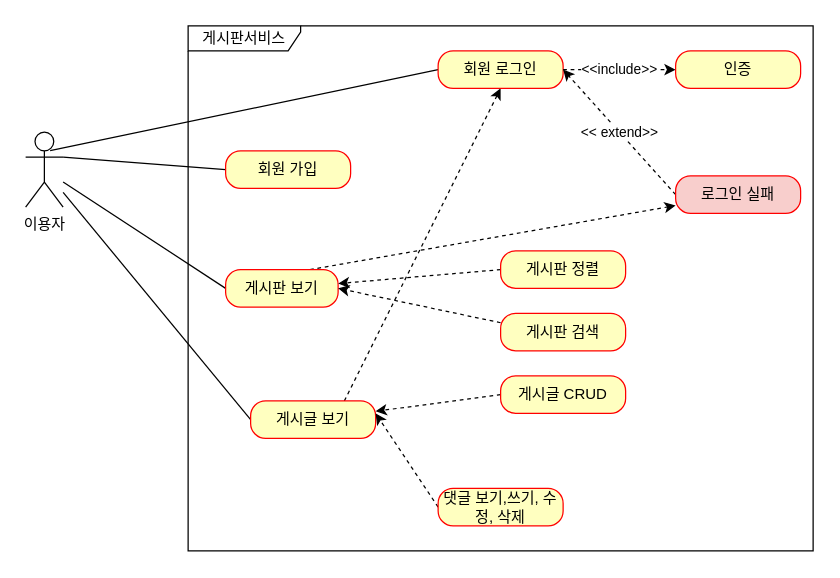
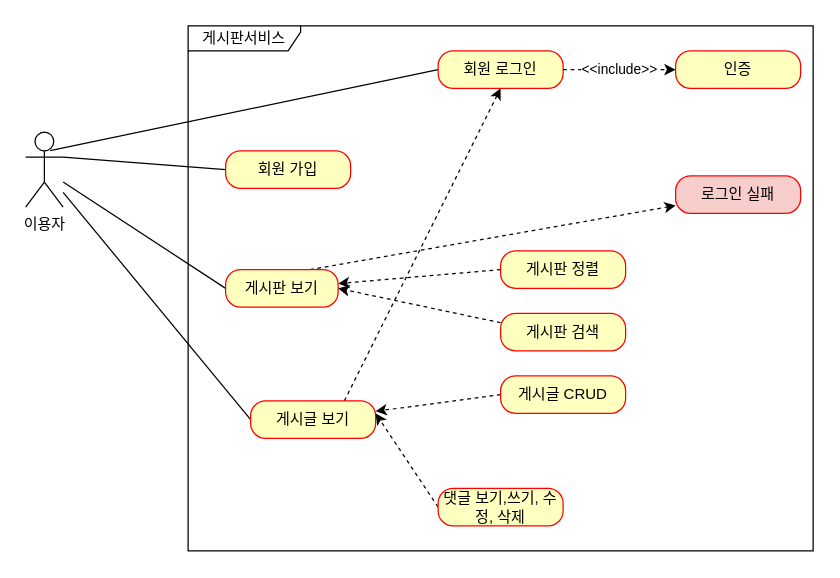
(622, 135) -> none
